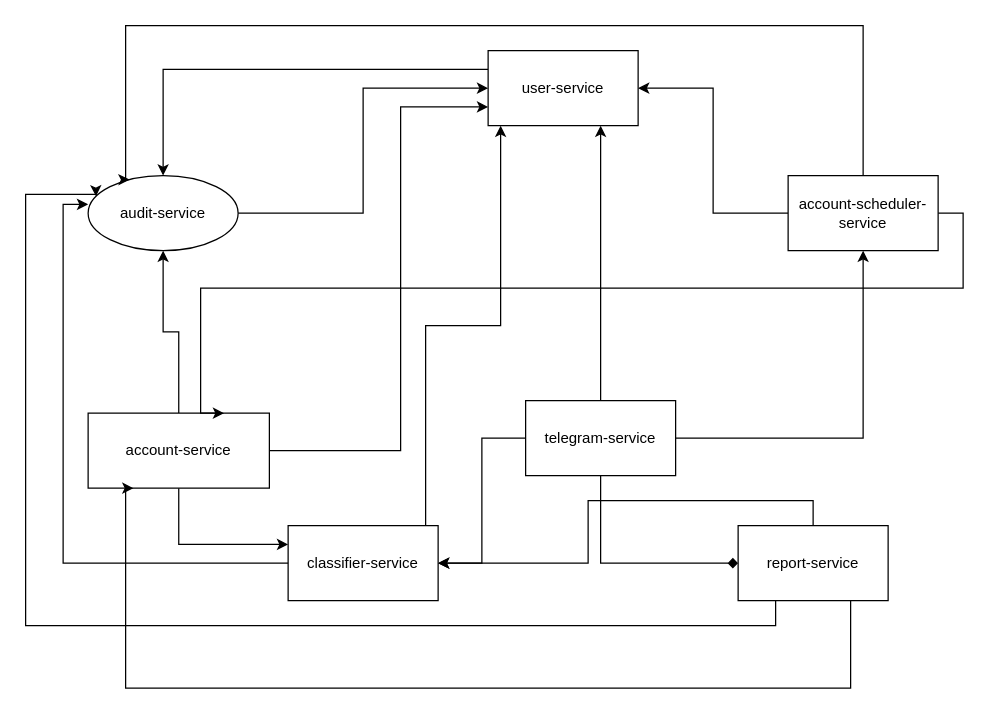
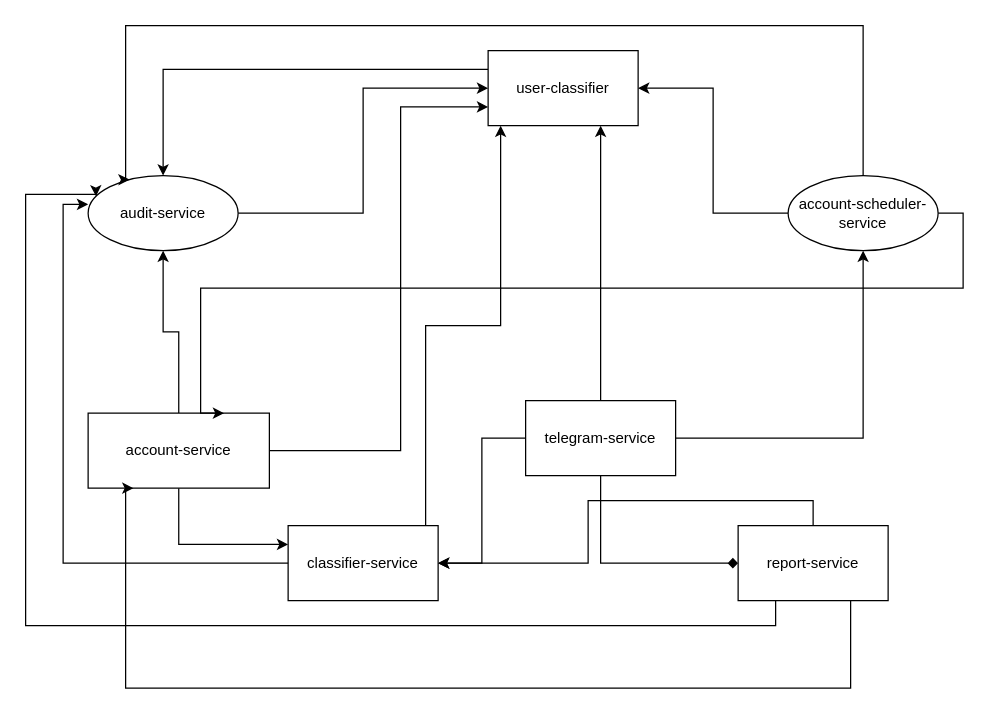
(563, 88) -> (563, 88)
(863, 213) -> (863, 213)
